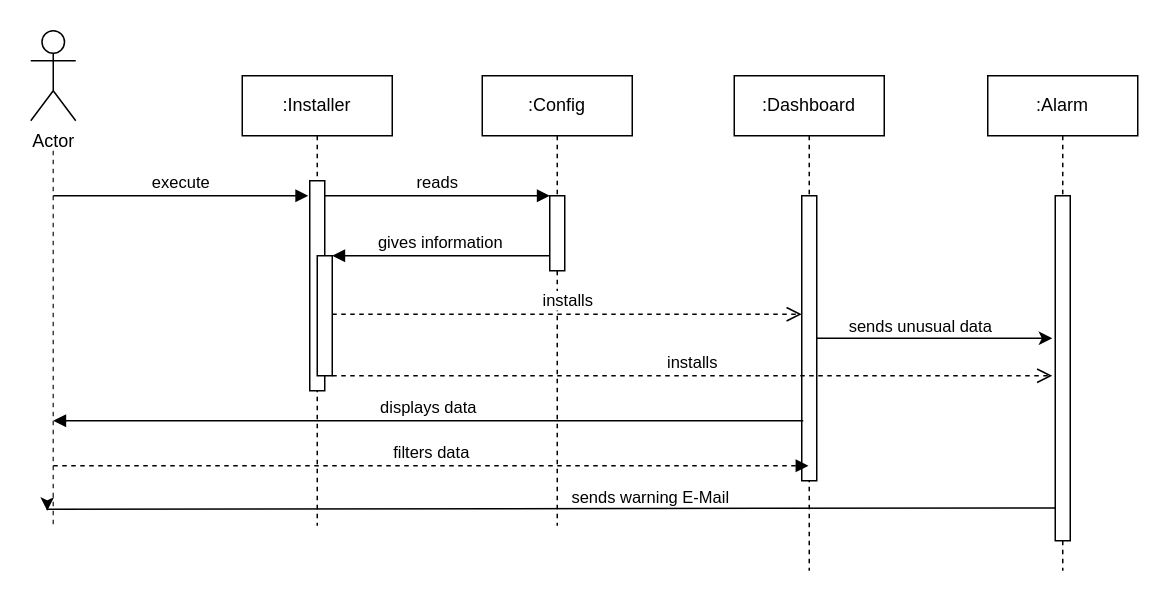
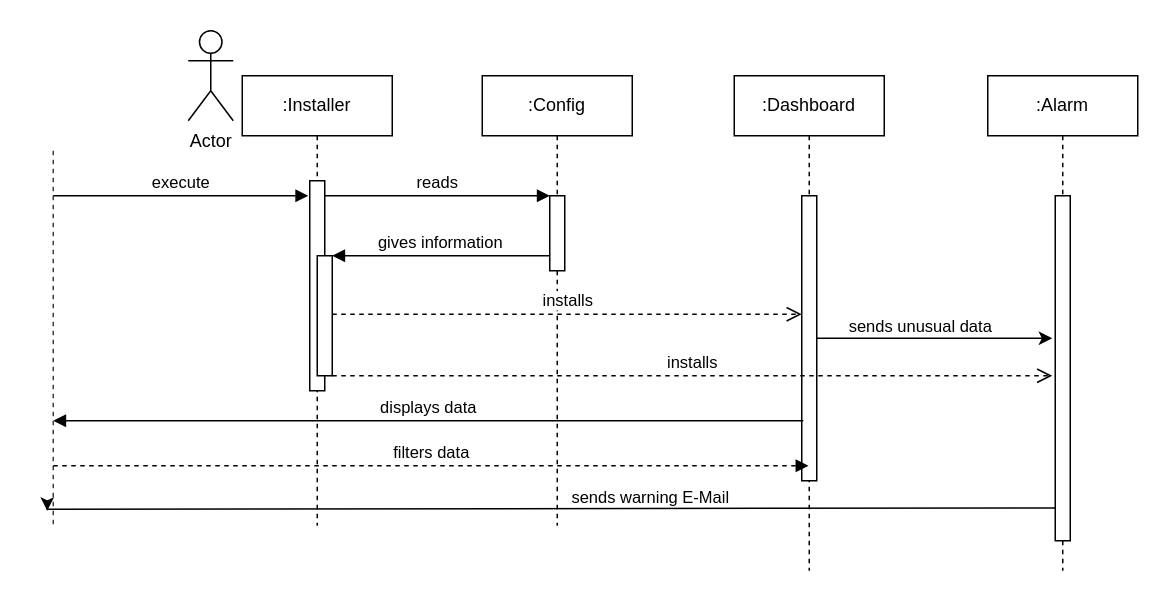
(53, 76) -> (211, 76)
